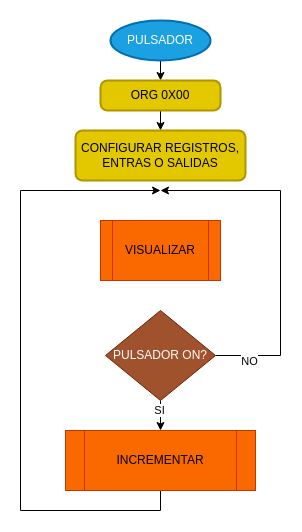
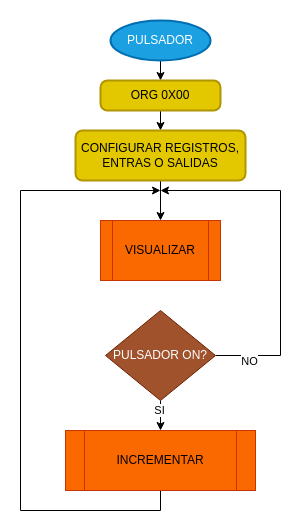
none -> (161, 197)
